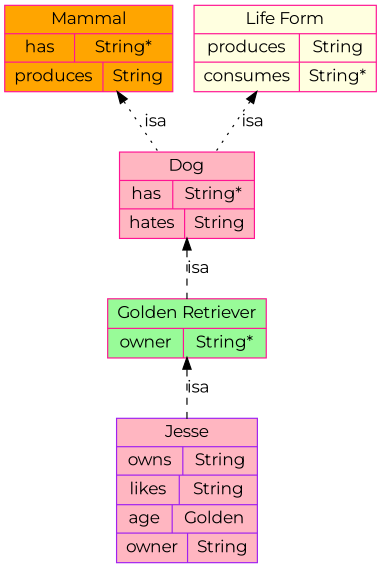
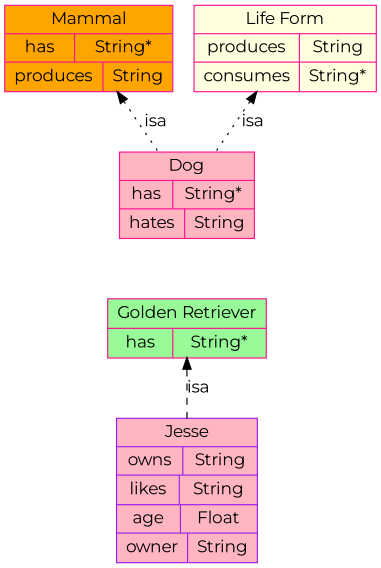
(187, 275) -> none
(146, 343) -> (140, 343)
(215, 518) -> (219, 518)
